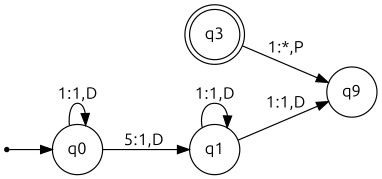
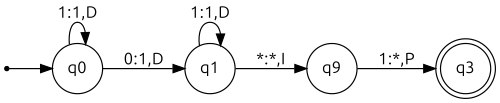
(280, 62) -> (390, 69)
(286, 103) -> (271, 60)
(144, 141) -> (144, 60)
